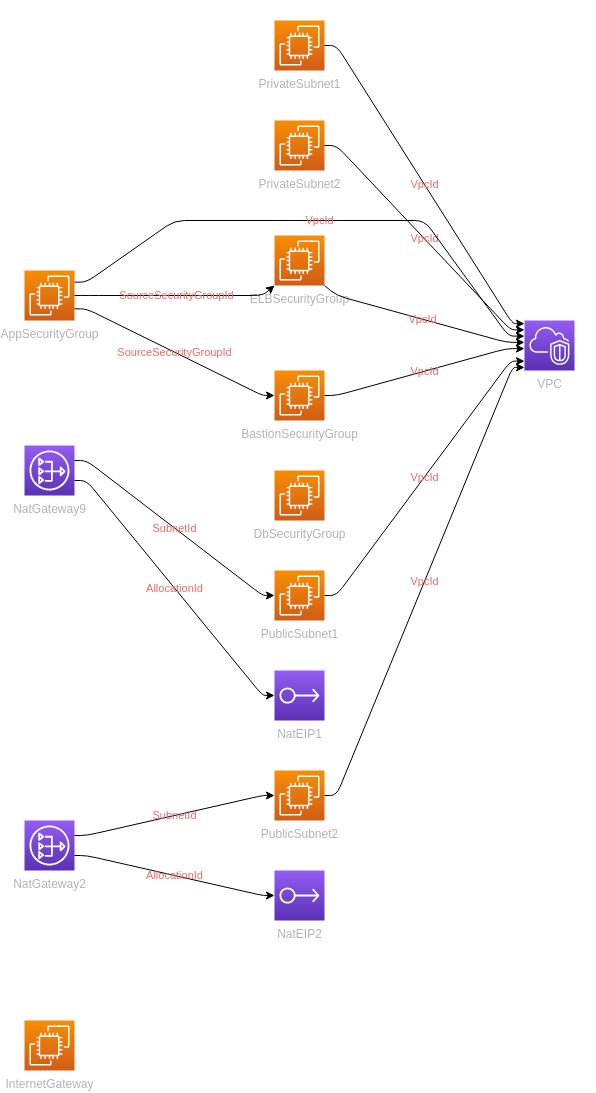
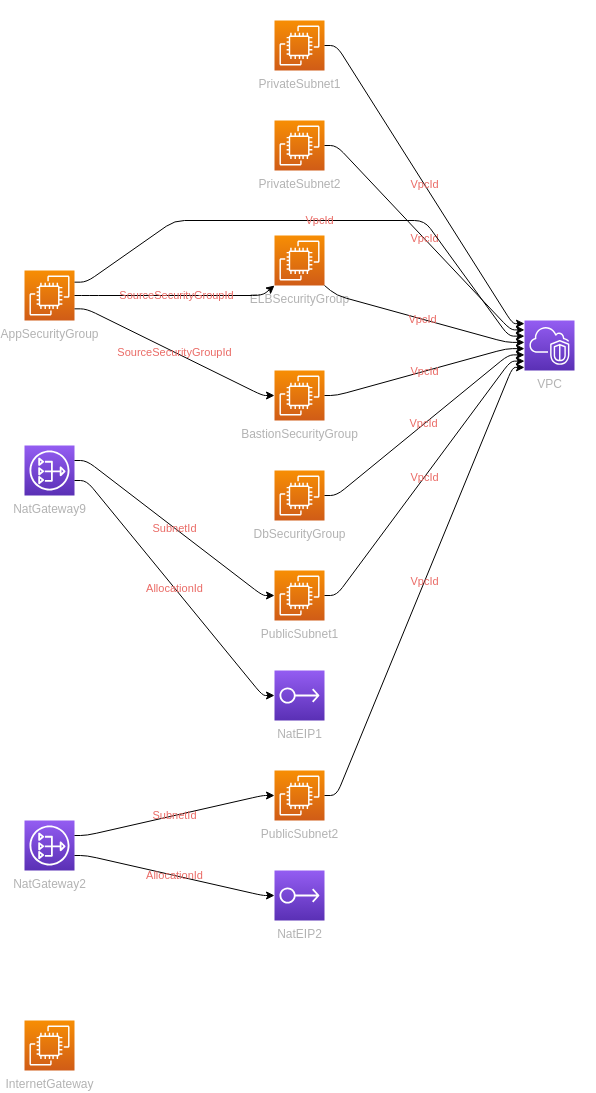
none -> (422, 426)
